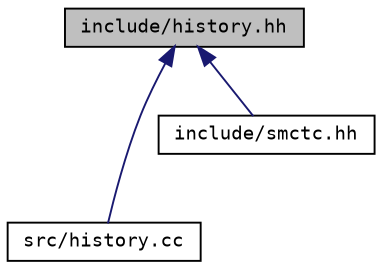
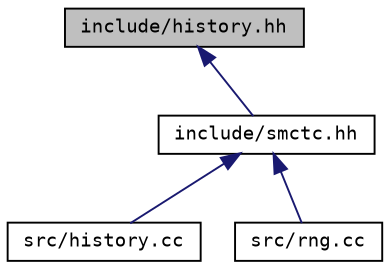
(131, 141) -> (177, 193)
none -> (309, 242)
